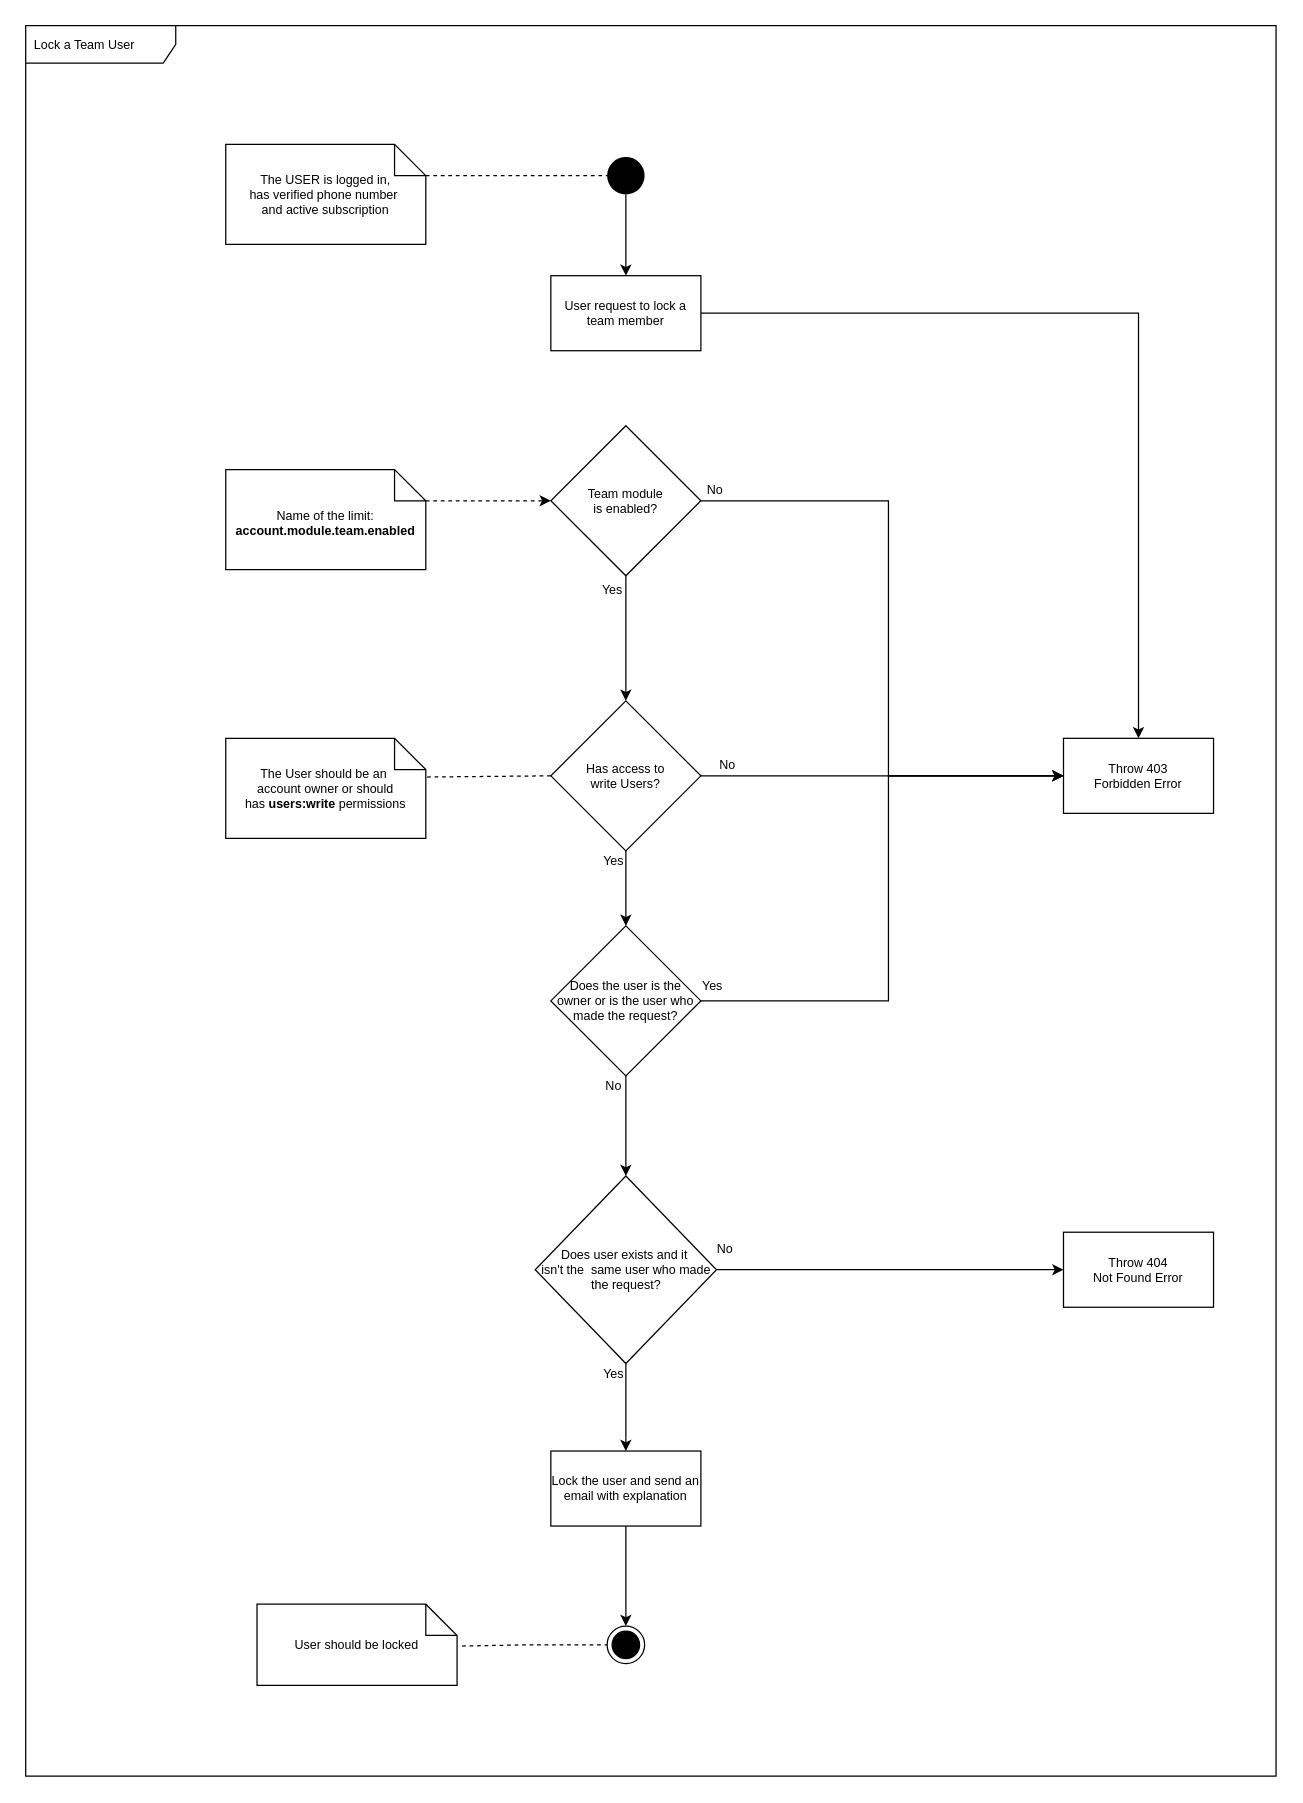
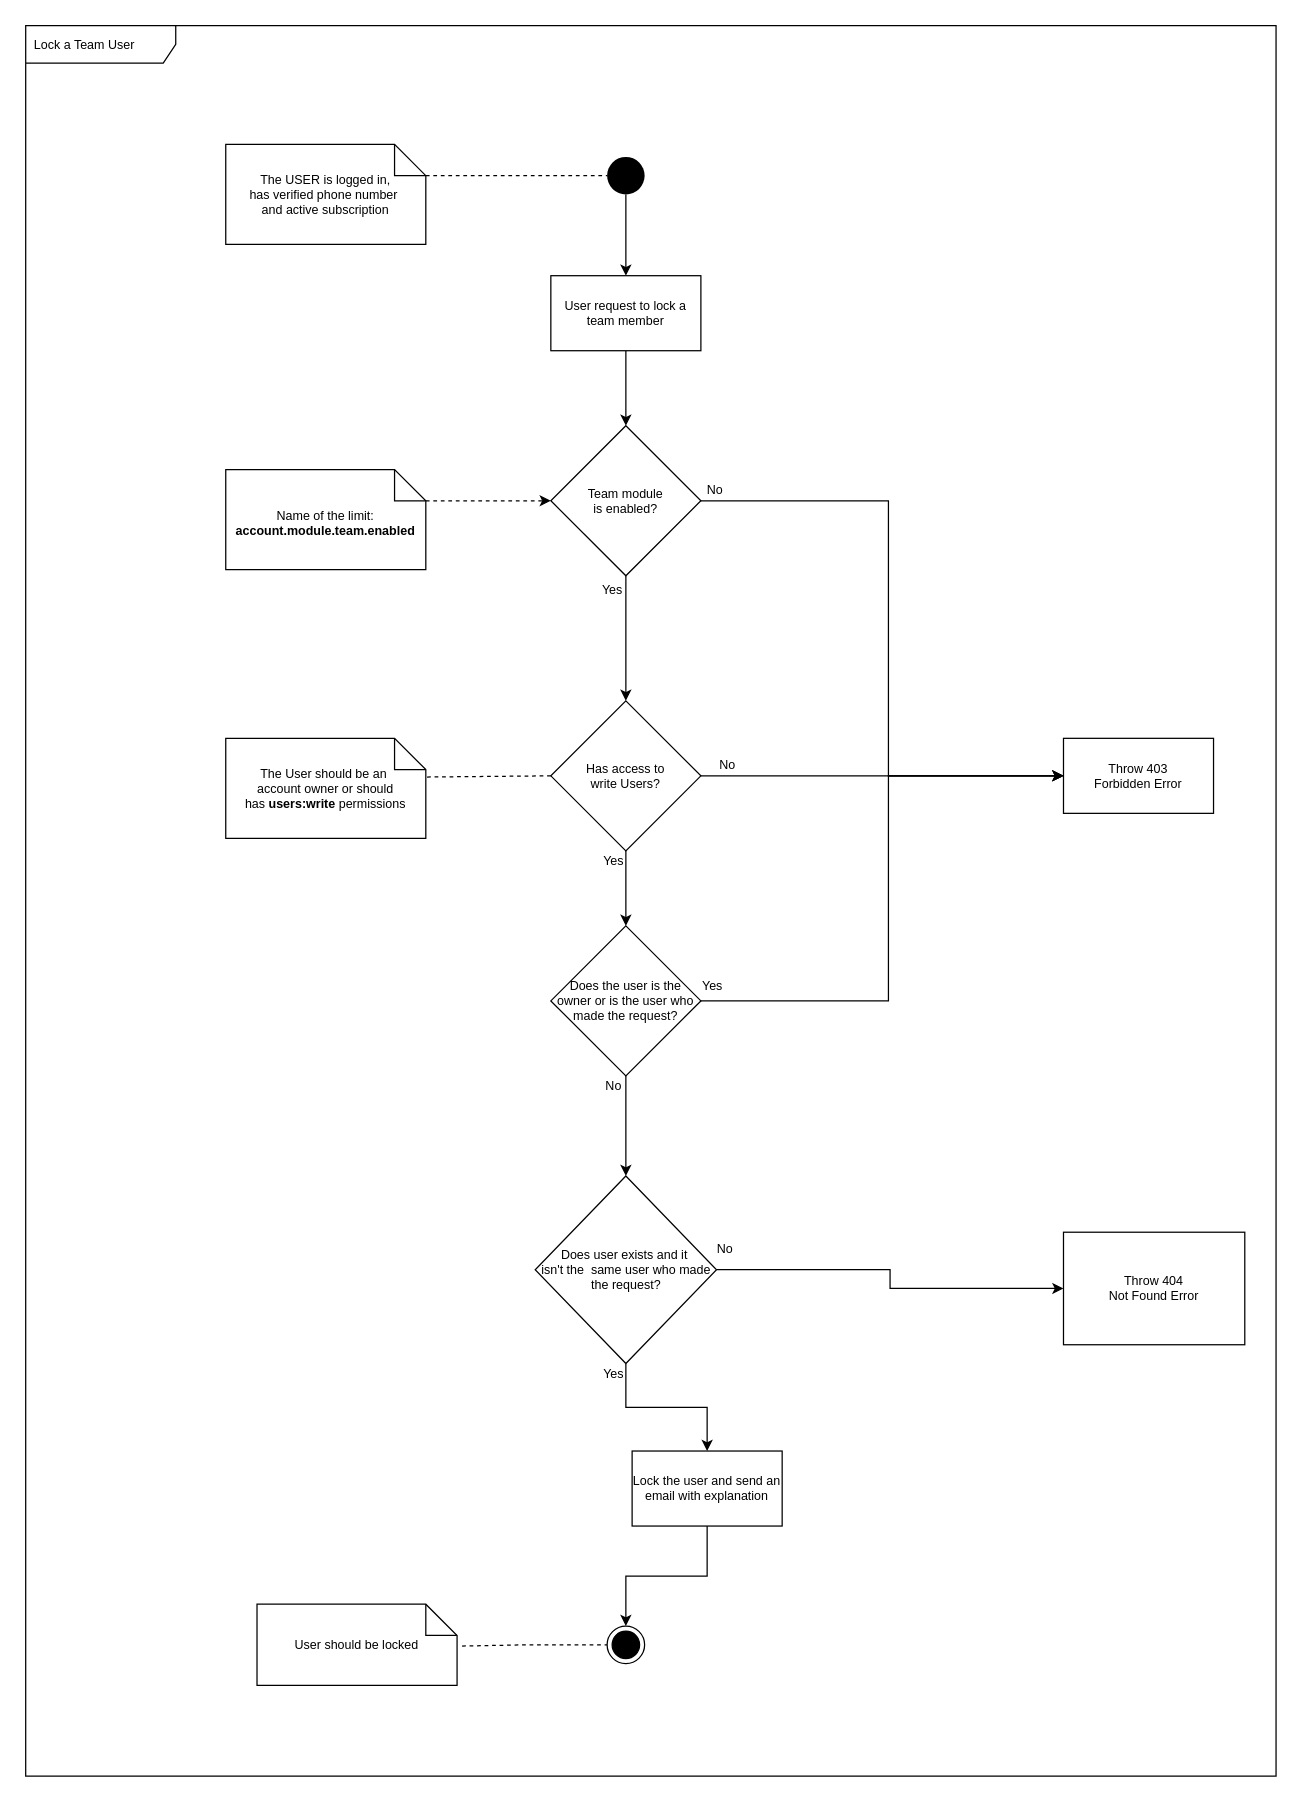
(1128, 313) -> (626, 384)
(1138, 1269) -> (1154, 1288)
(626, 1488) -> (707, 1488)
